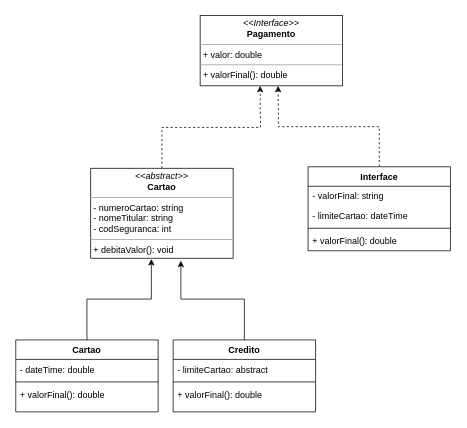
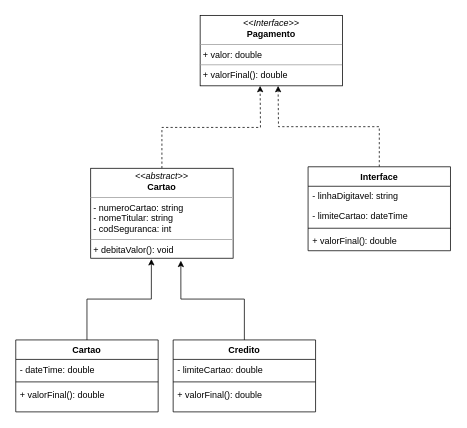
(354, 197) -> (362, 197)
(230, 370) -> (224, 370)
